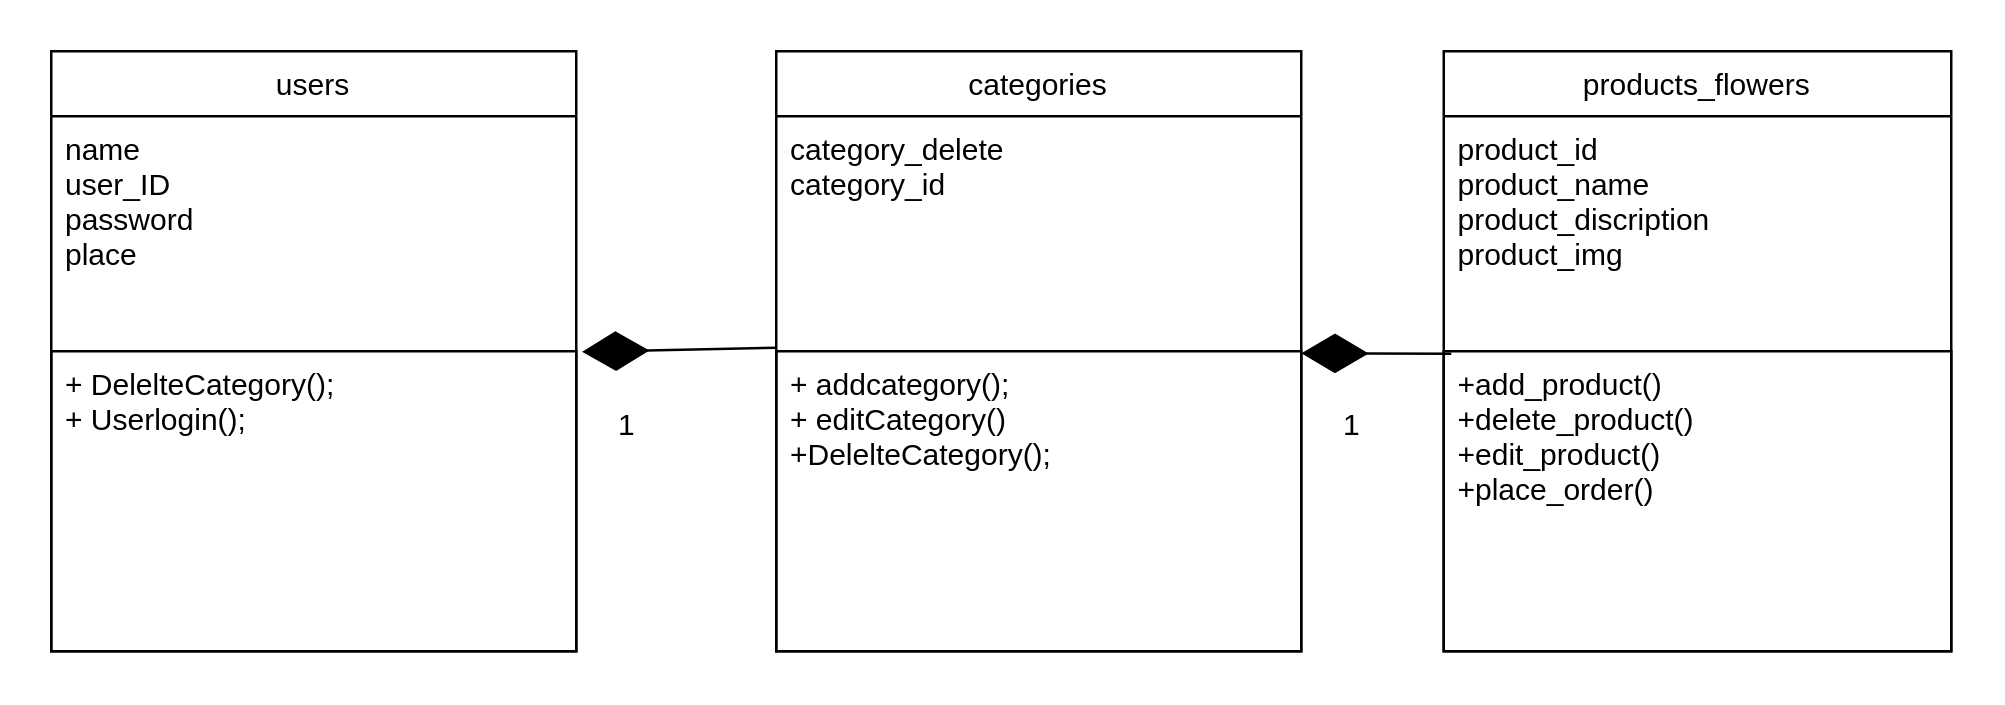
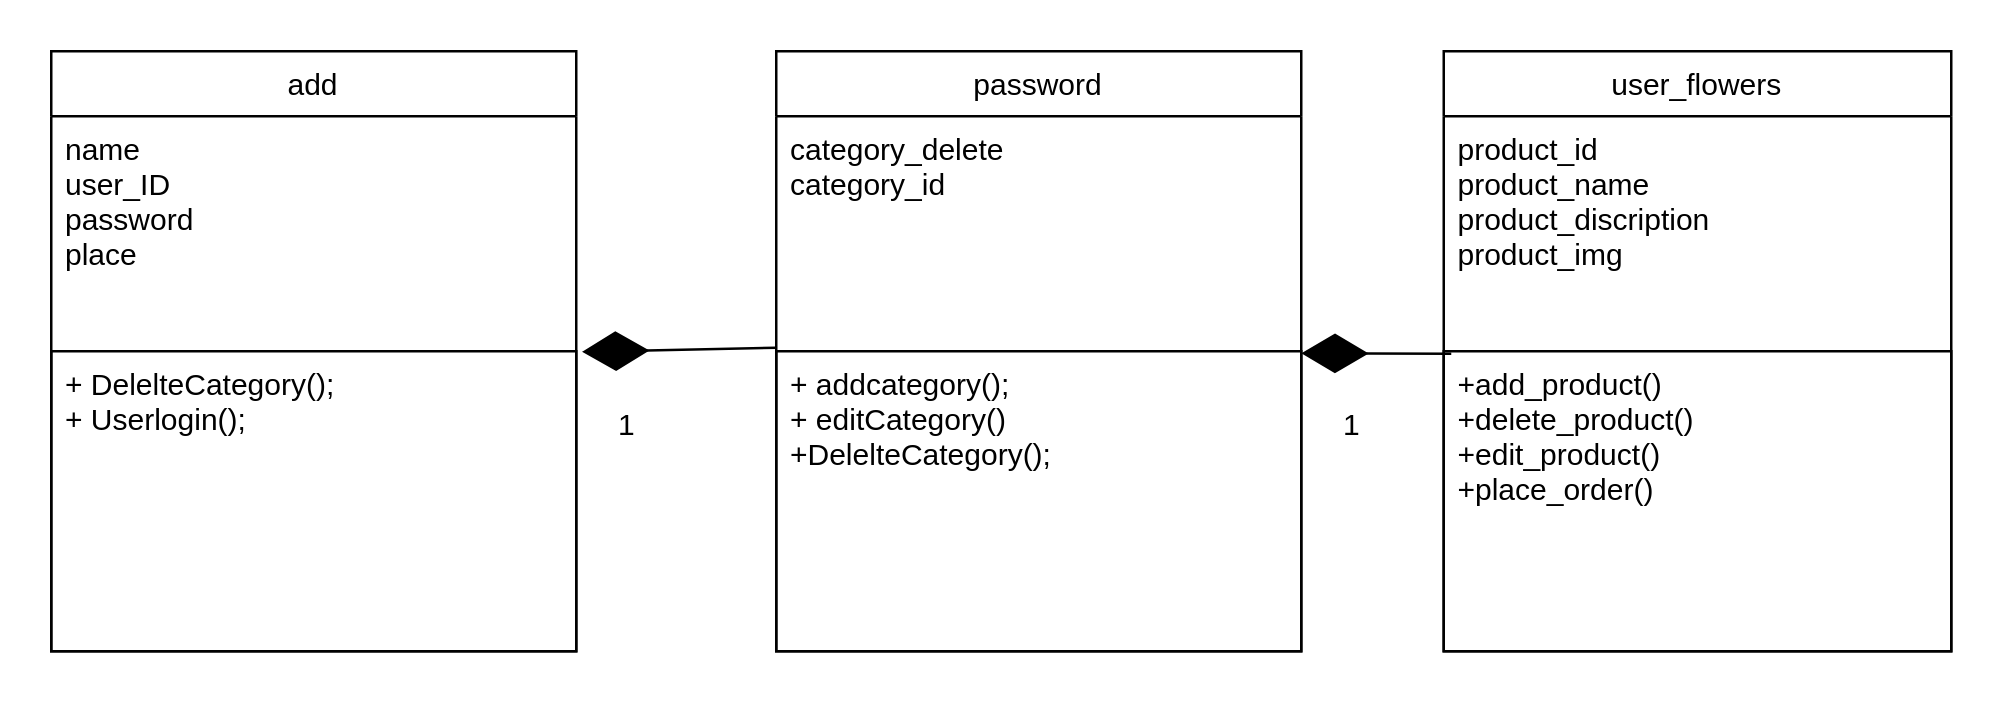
(313, 85) -> (313, 85)
(1038, 85) -> (1038, 85)
(1696, 85) -> (1696, 85)
